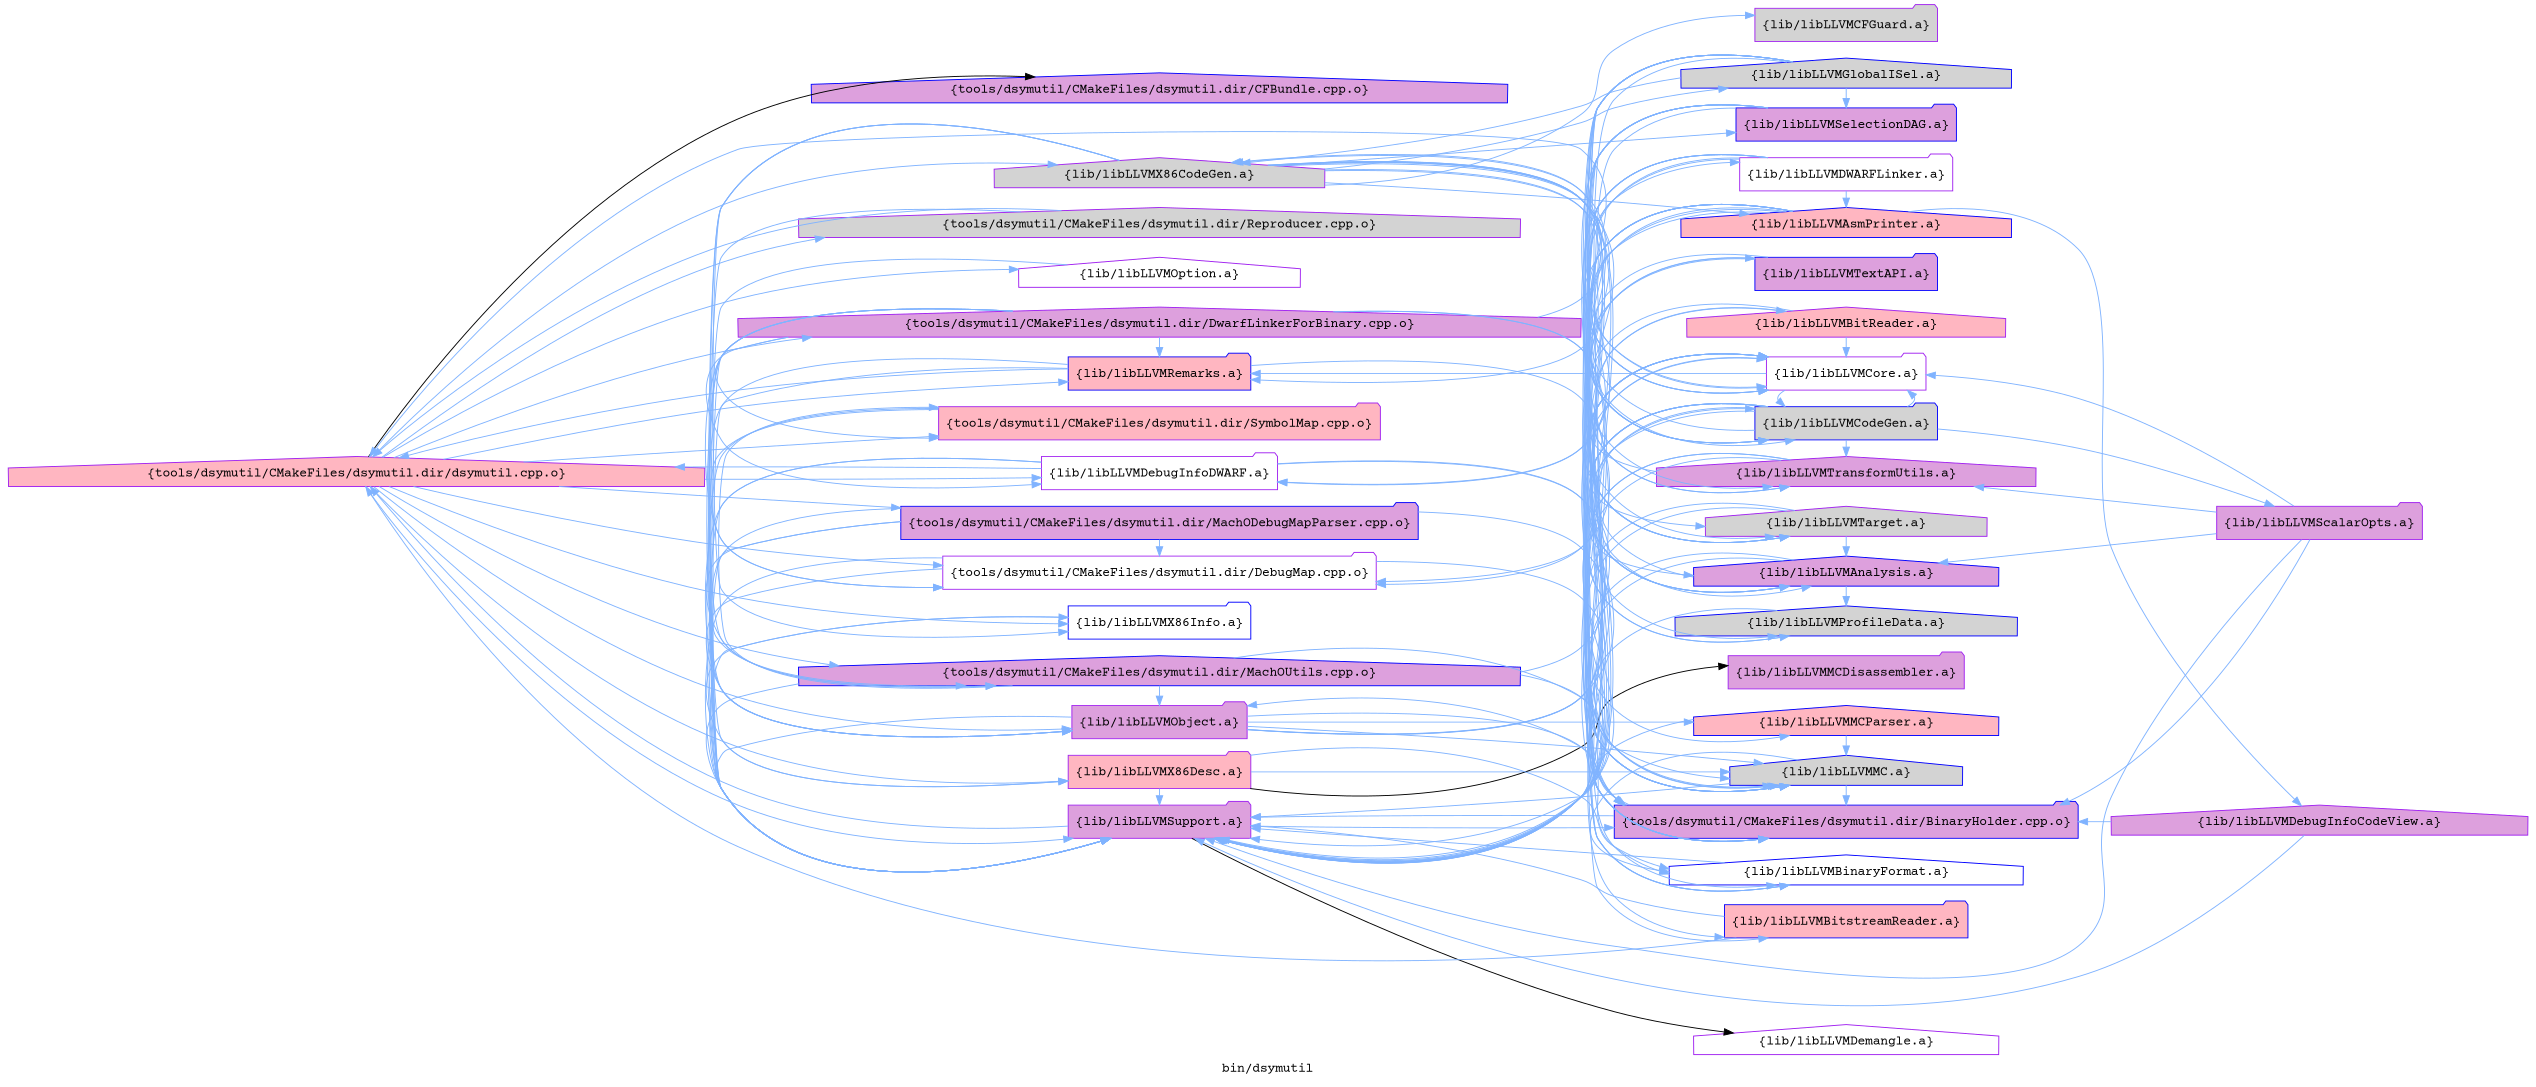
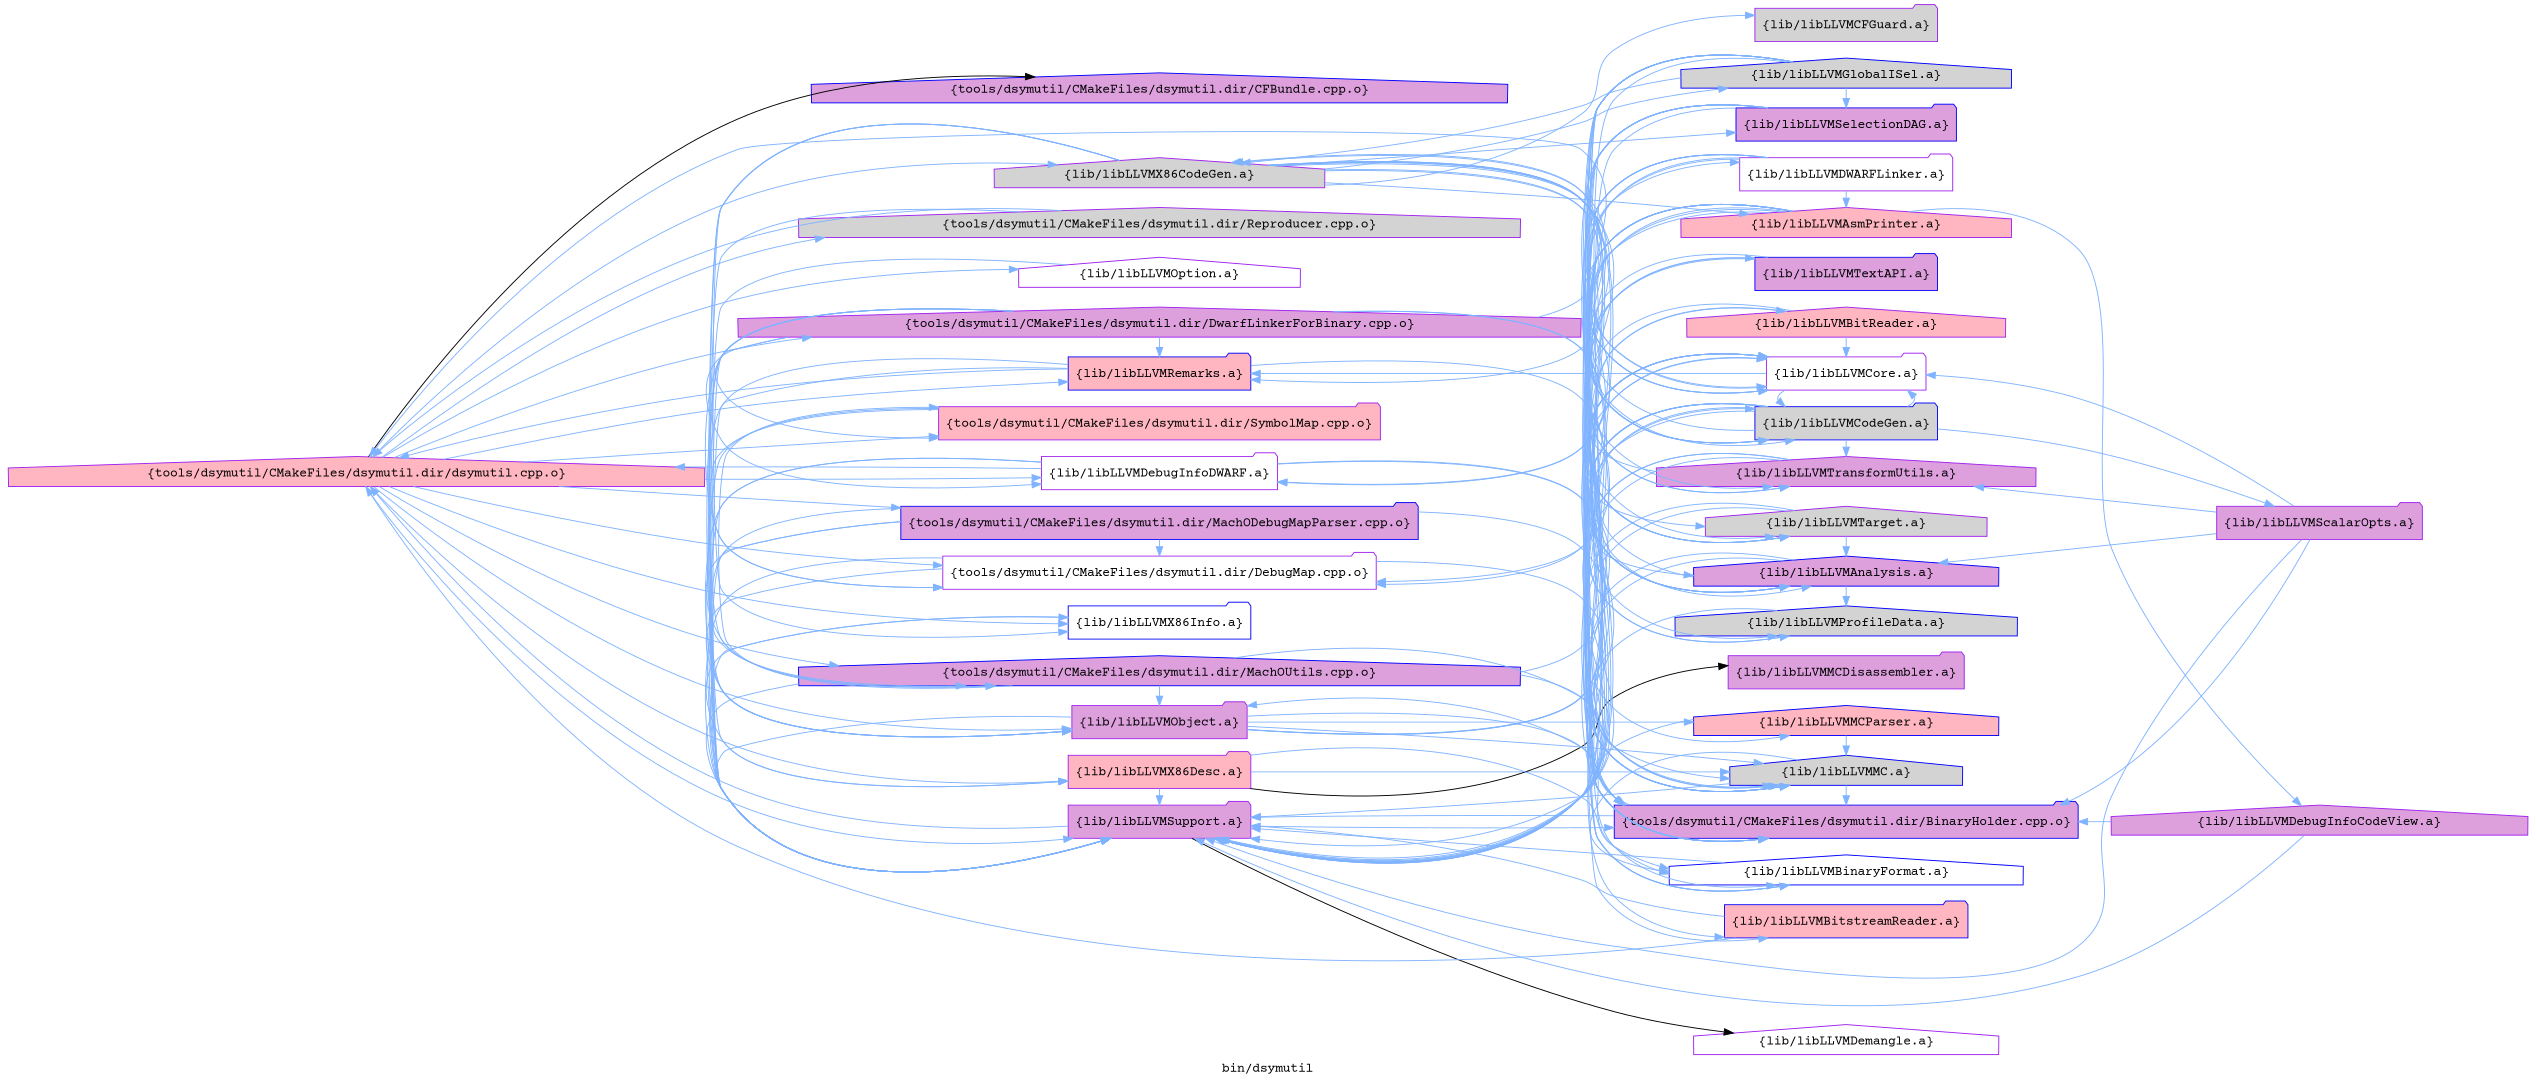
(1846, 224) -> (1846, 224)
none -> (1585, 392)
